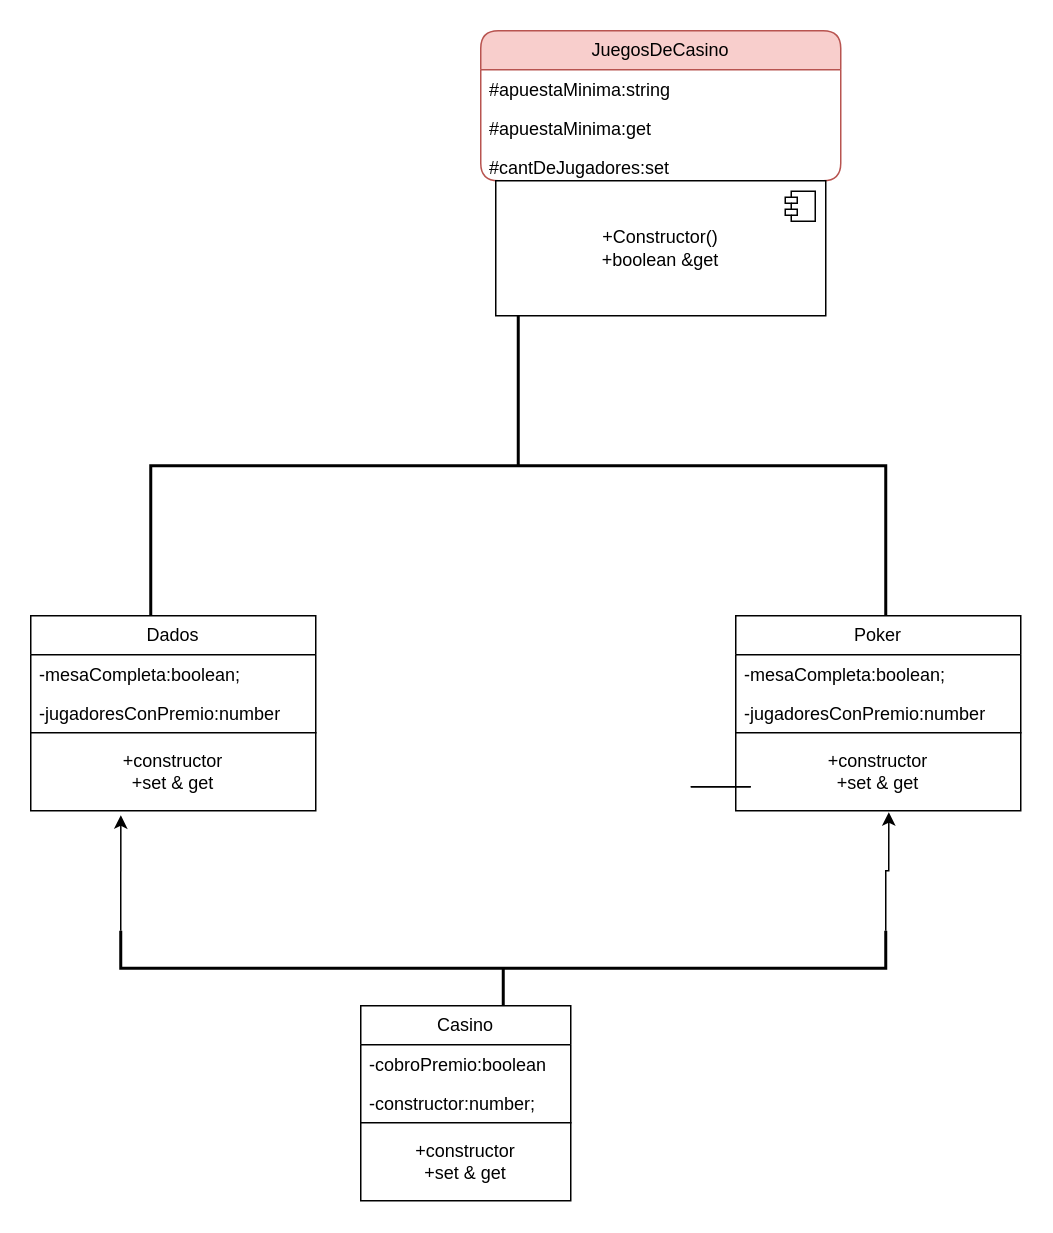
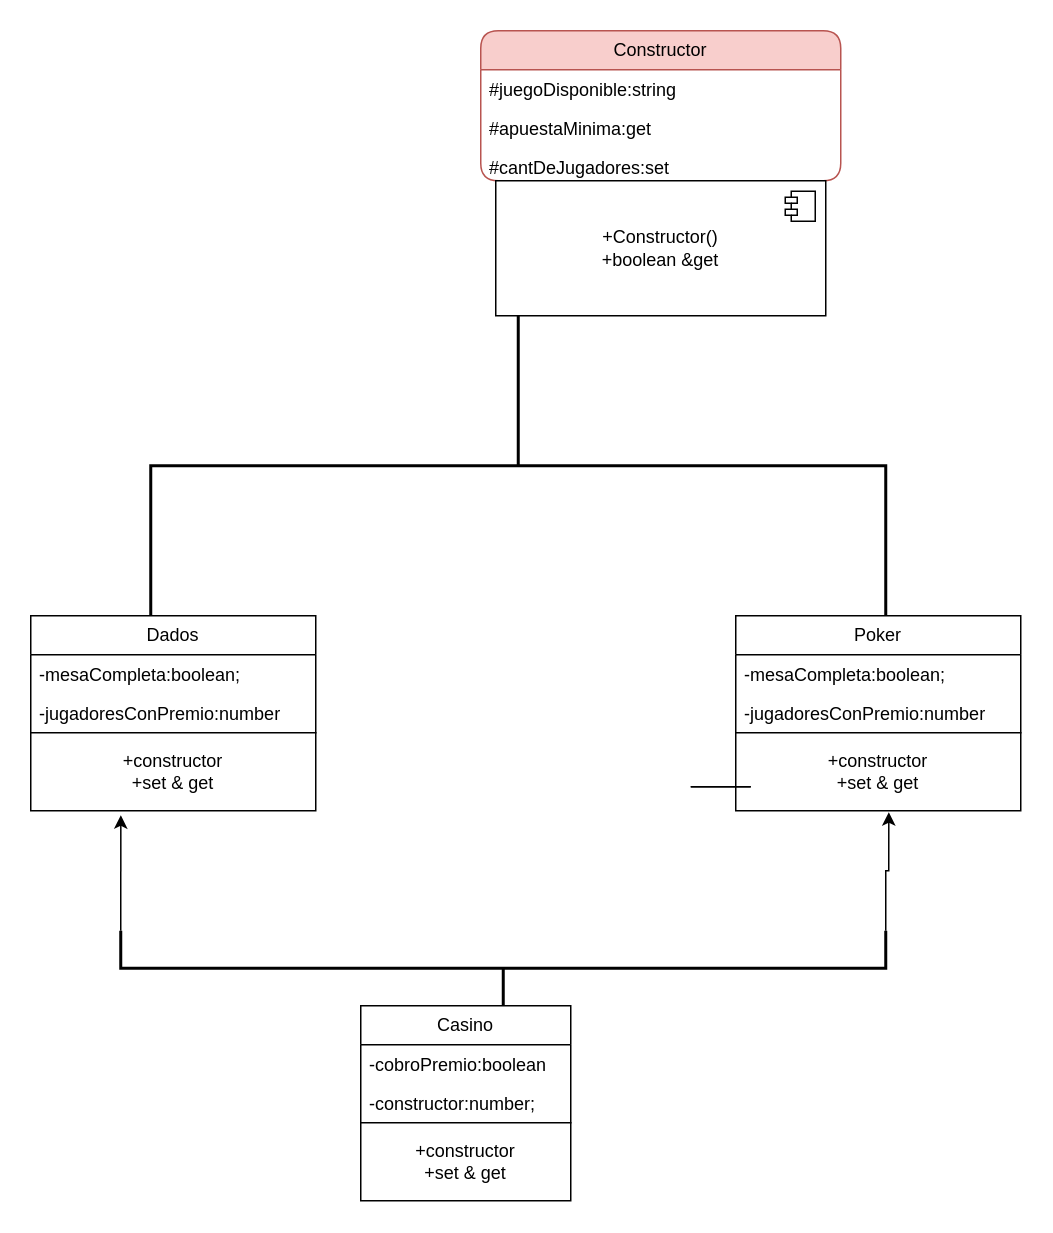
(661, 50) -> (661, 50)
(586, 91) -> (594, 91)
